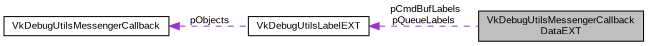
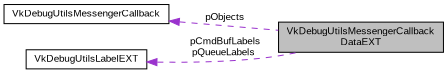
(214, 26) -> (229, 26)
